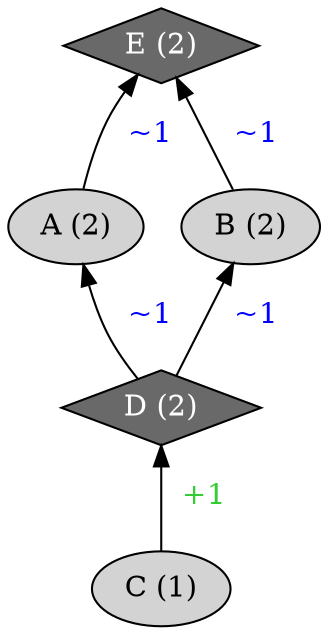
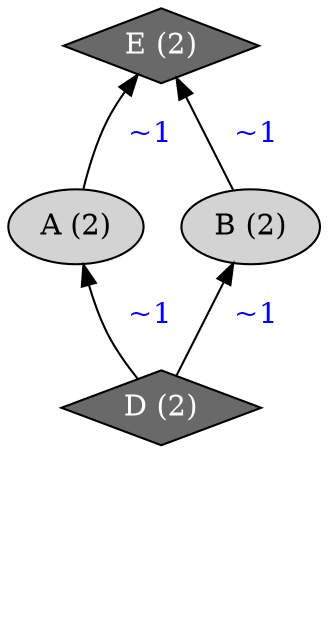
(161, 589) -> none
